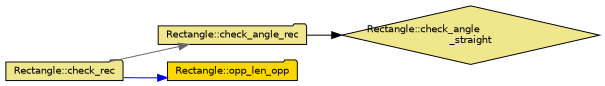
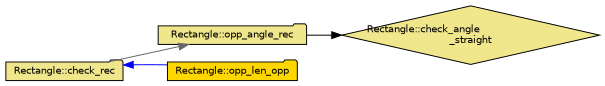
(232, 35) -> (232, 35)
(140, 78) -> (150, 65)
